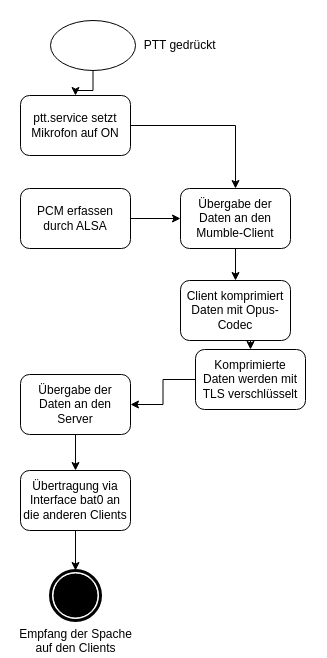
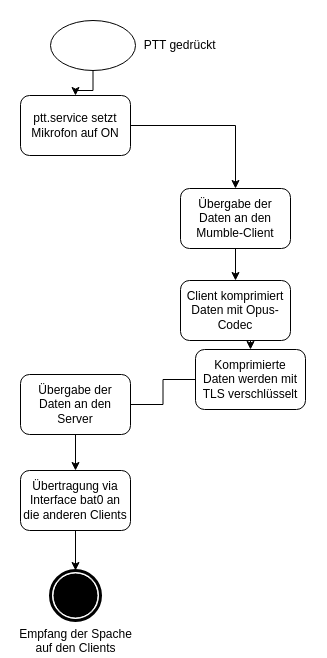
(76, 219) -> none
(152, 219) -> none
(138, 405) -> (136, 405)
